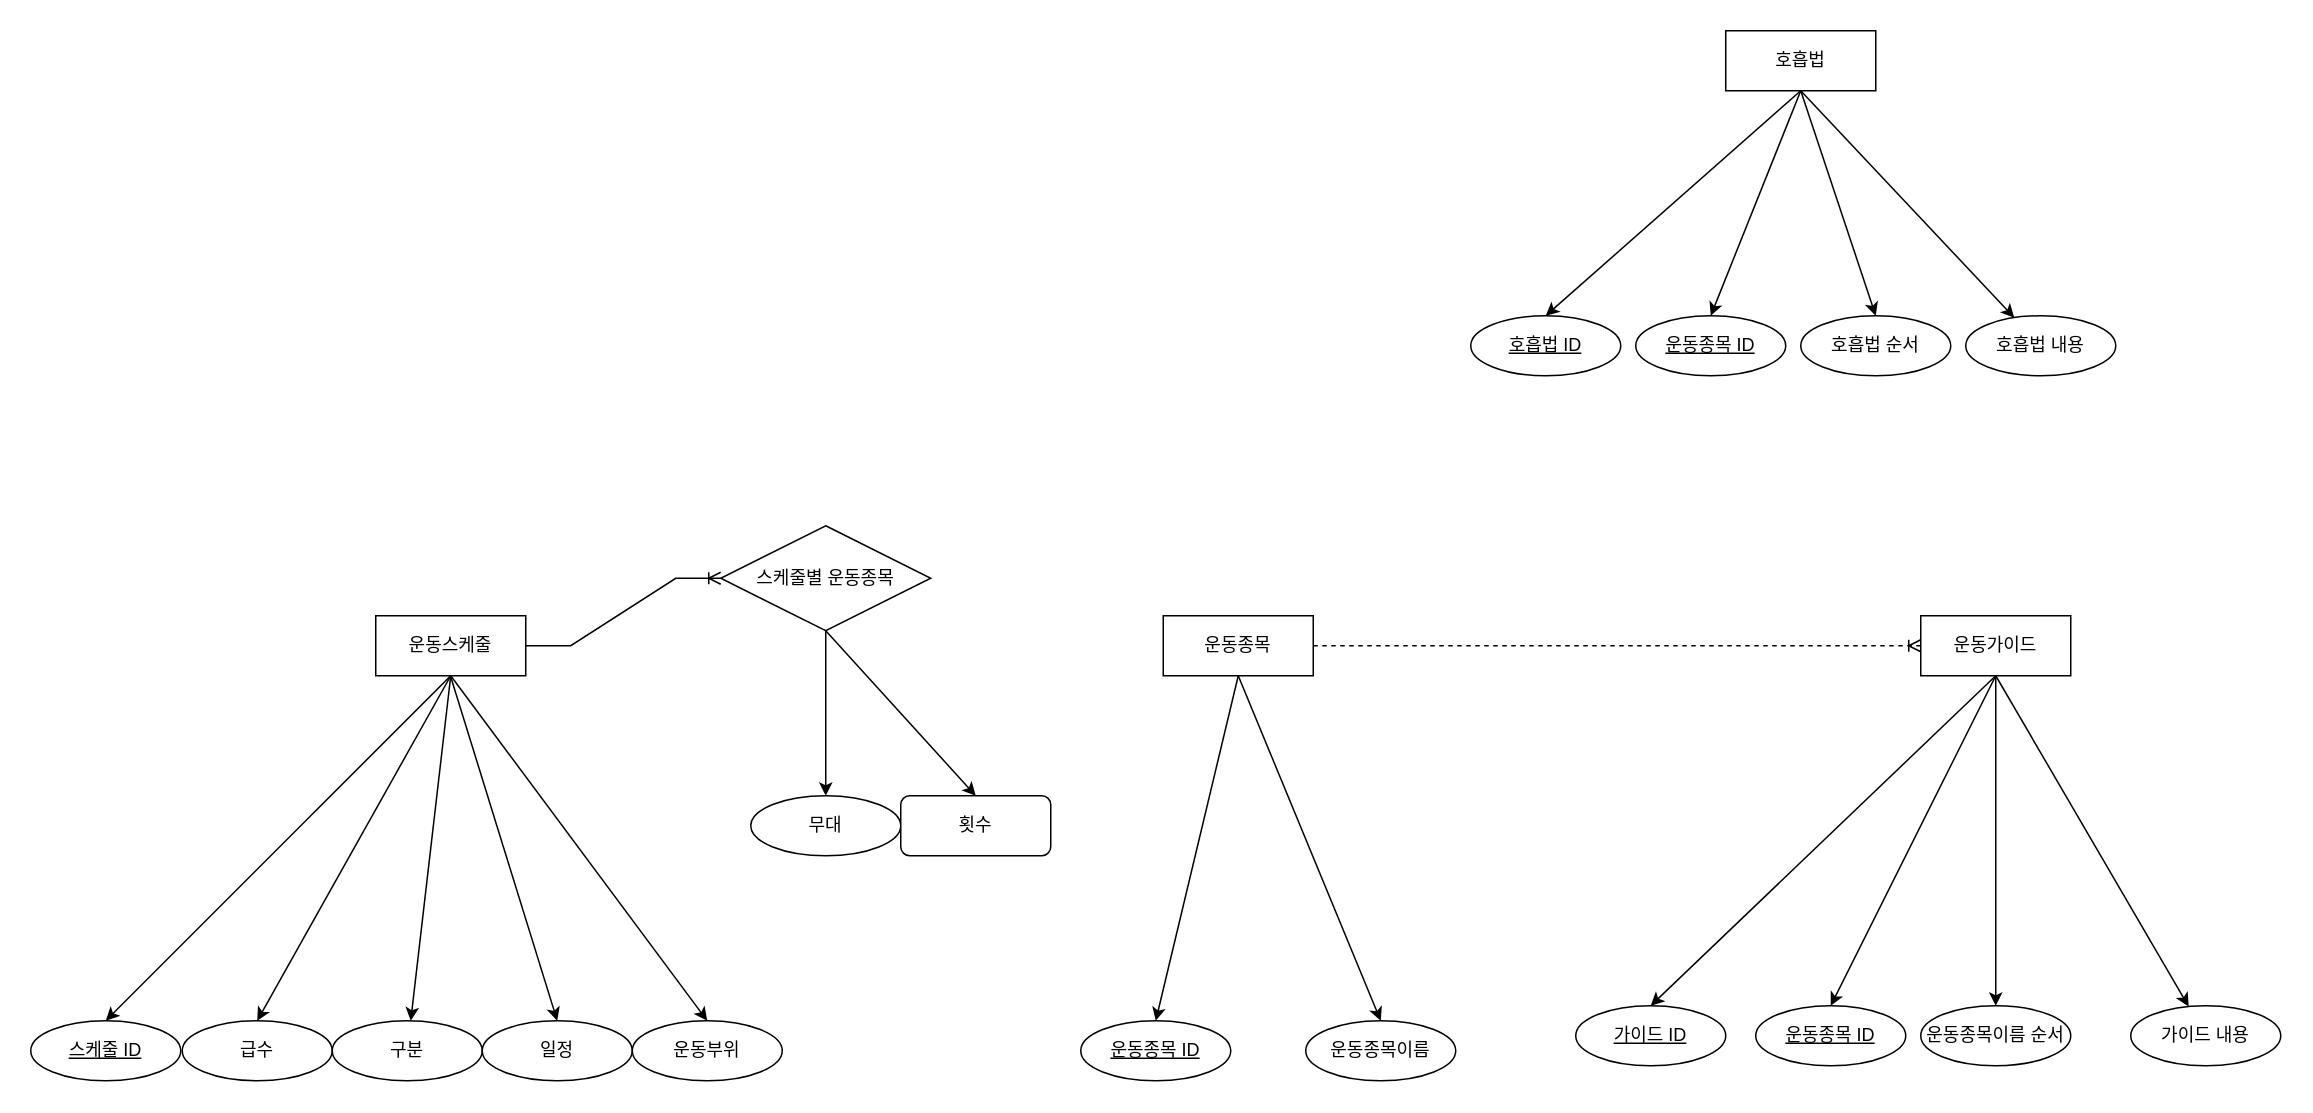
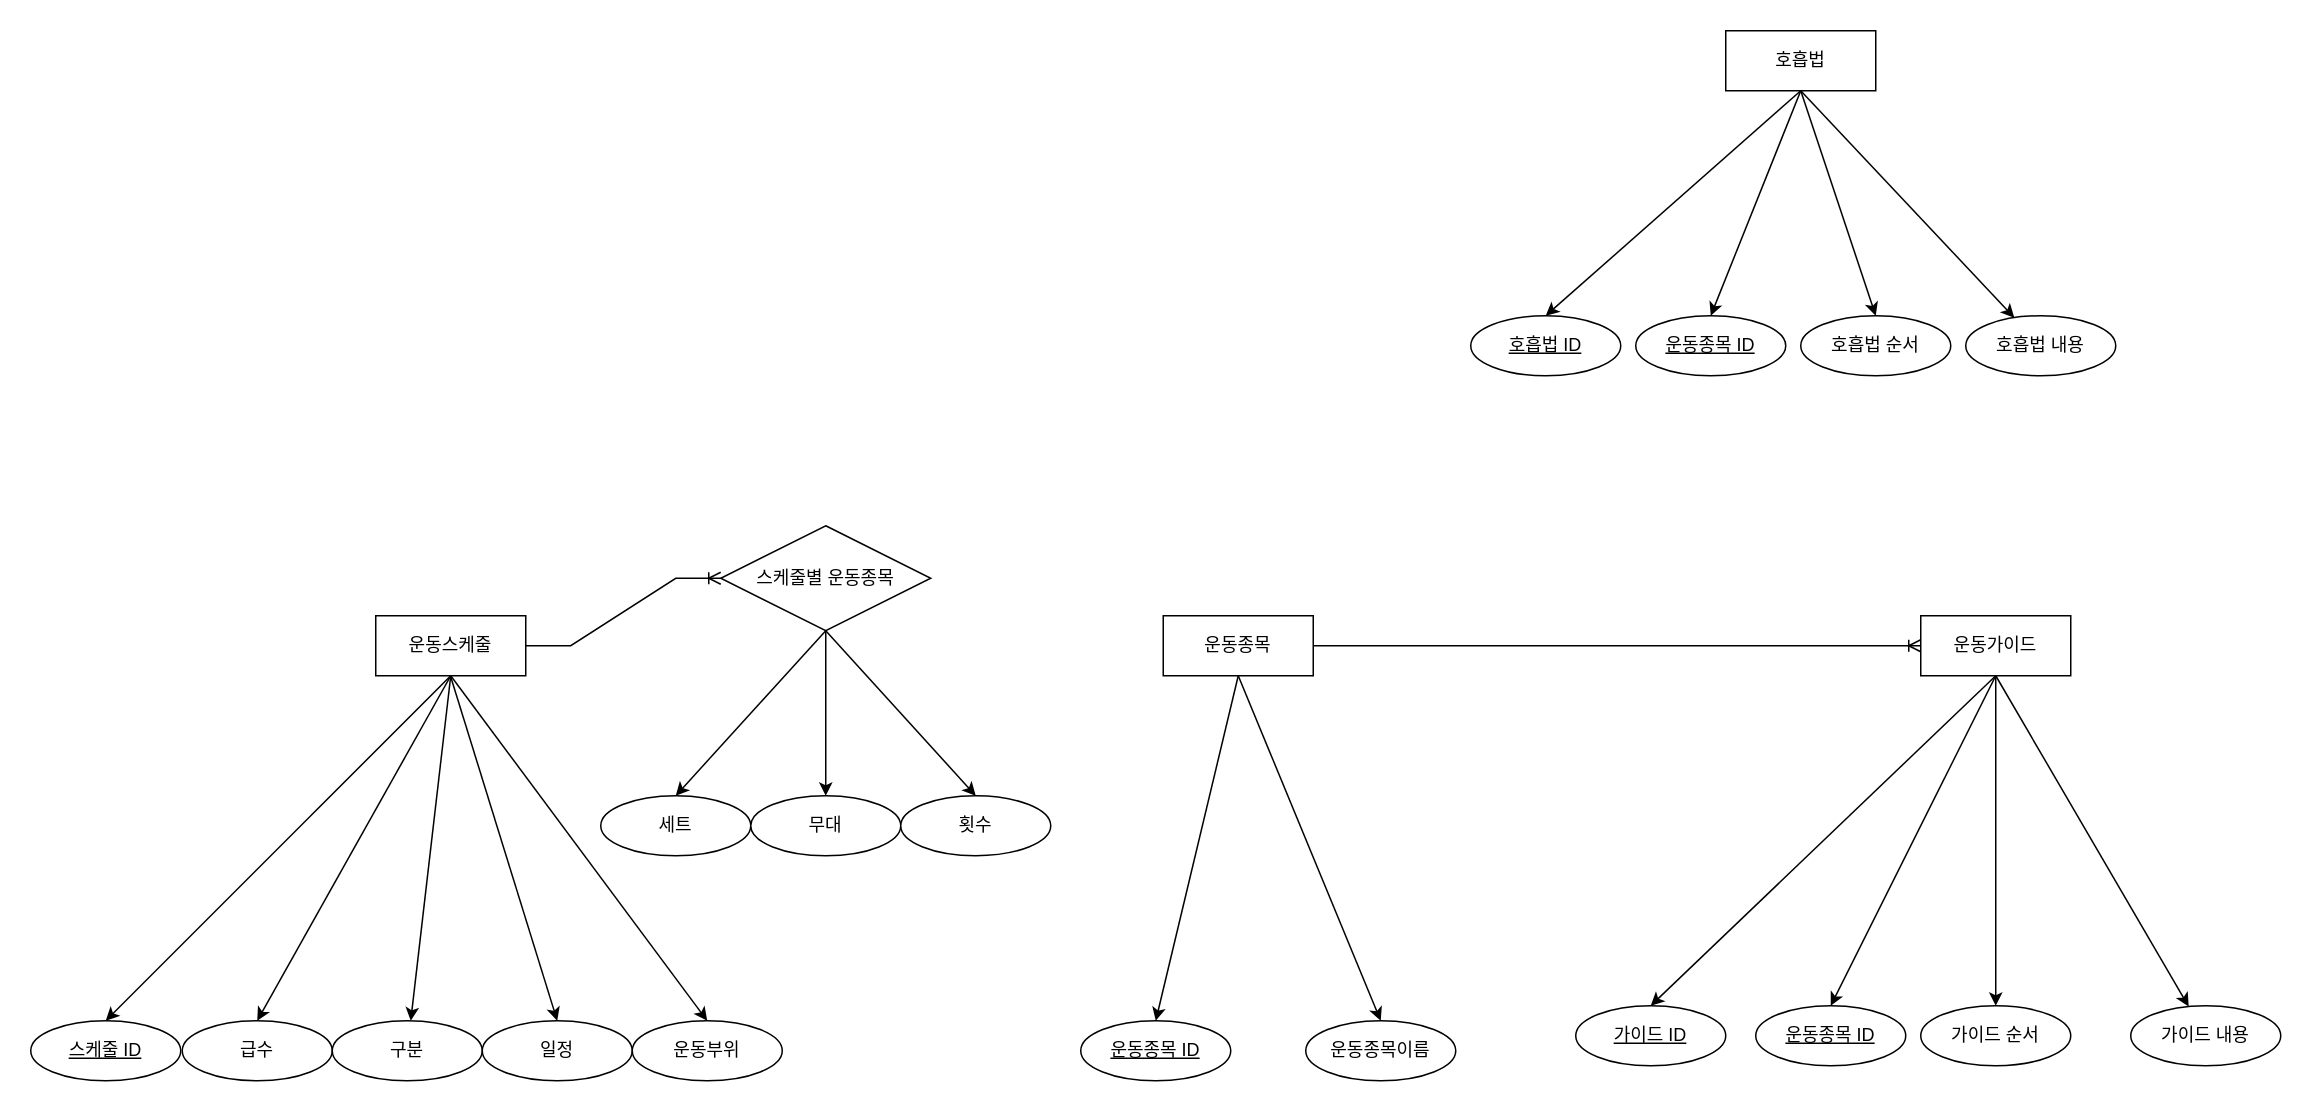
(1616, 646) -> (1616, 646)
none -> (753, 711)
none -> (676, 826)
(976, 826) -> (976, 826)
(1996, 1036) -> (1996, 1036)
